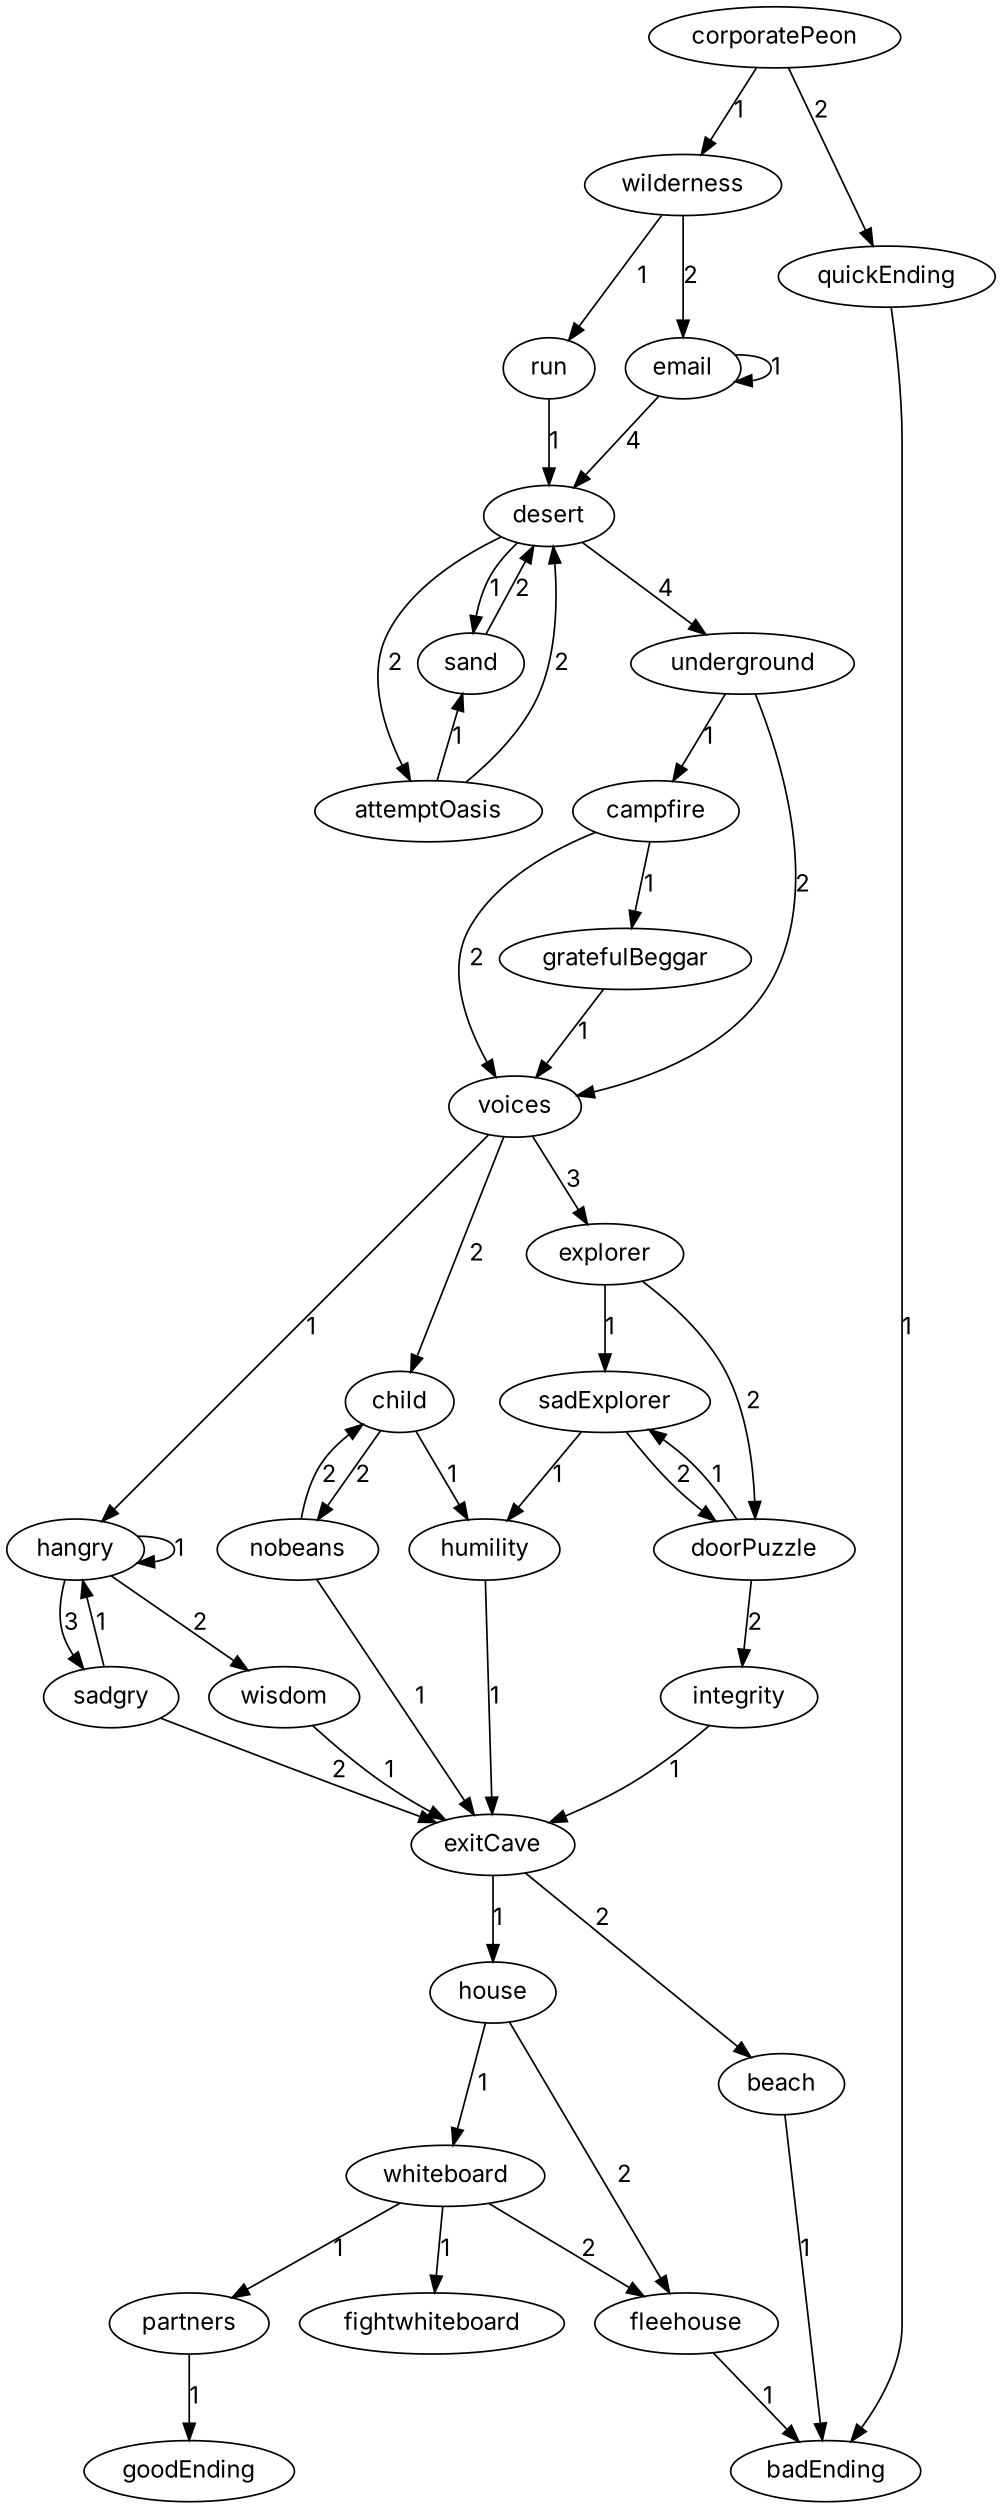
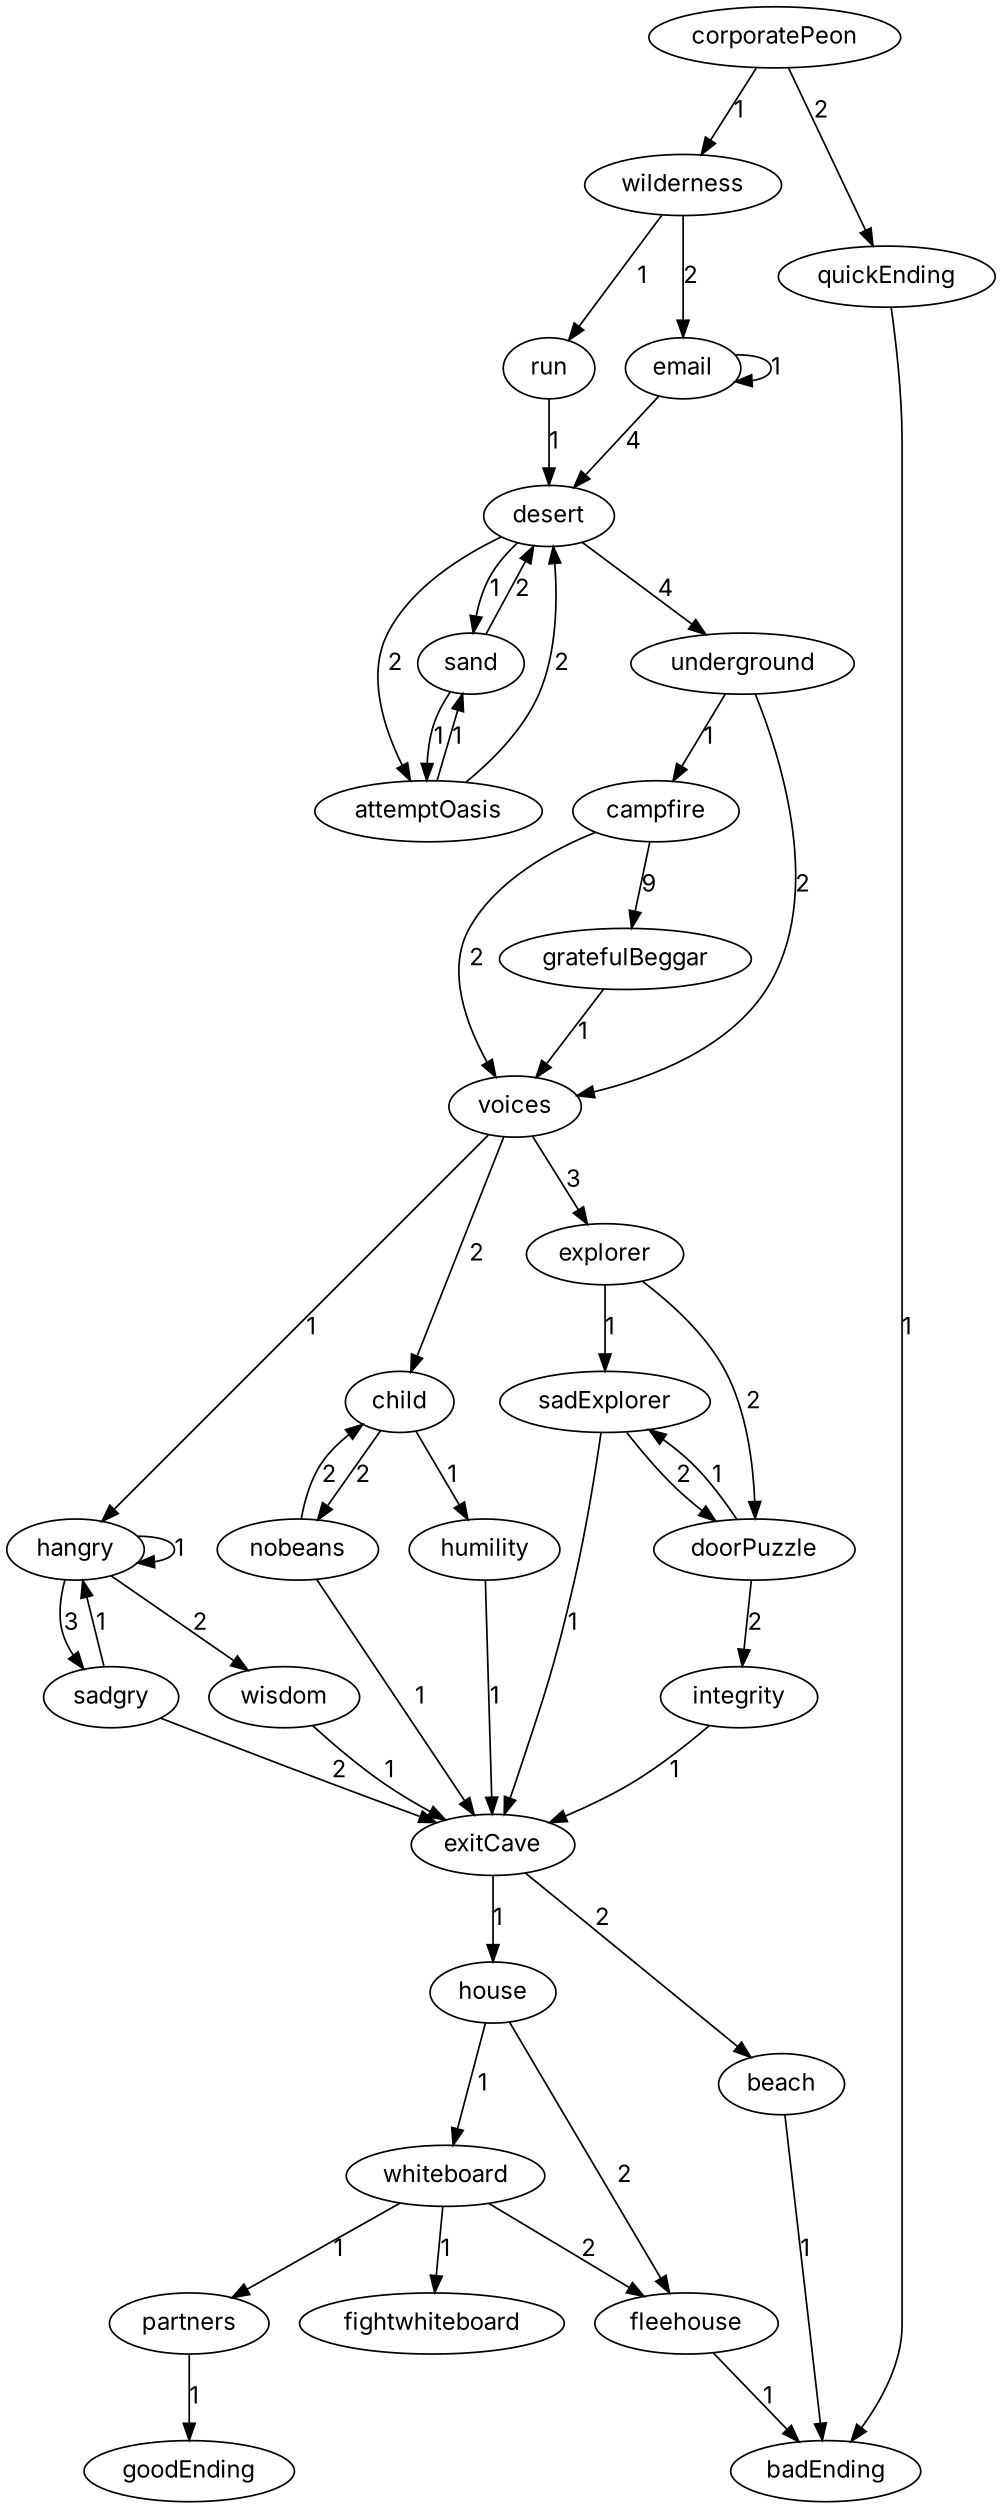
none -> (433, 726)
(650, 885) -> (650, 885)
(550, 1470) -> (565, 1618)
